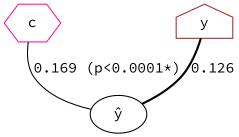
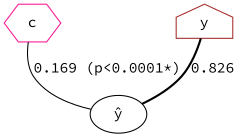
(213, 69) -> (213, 69)
